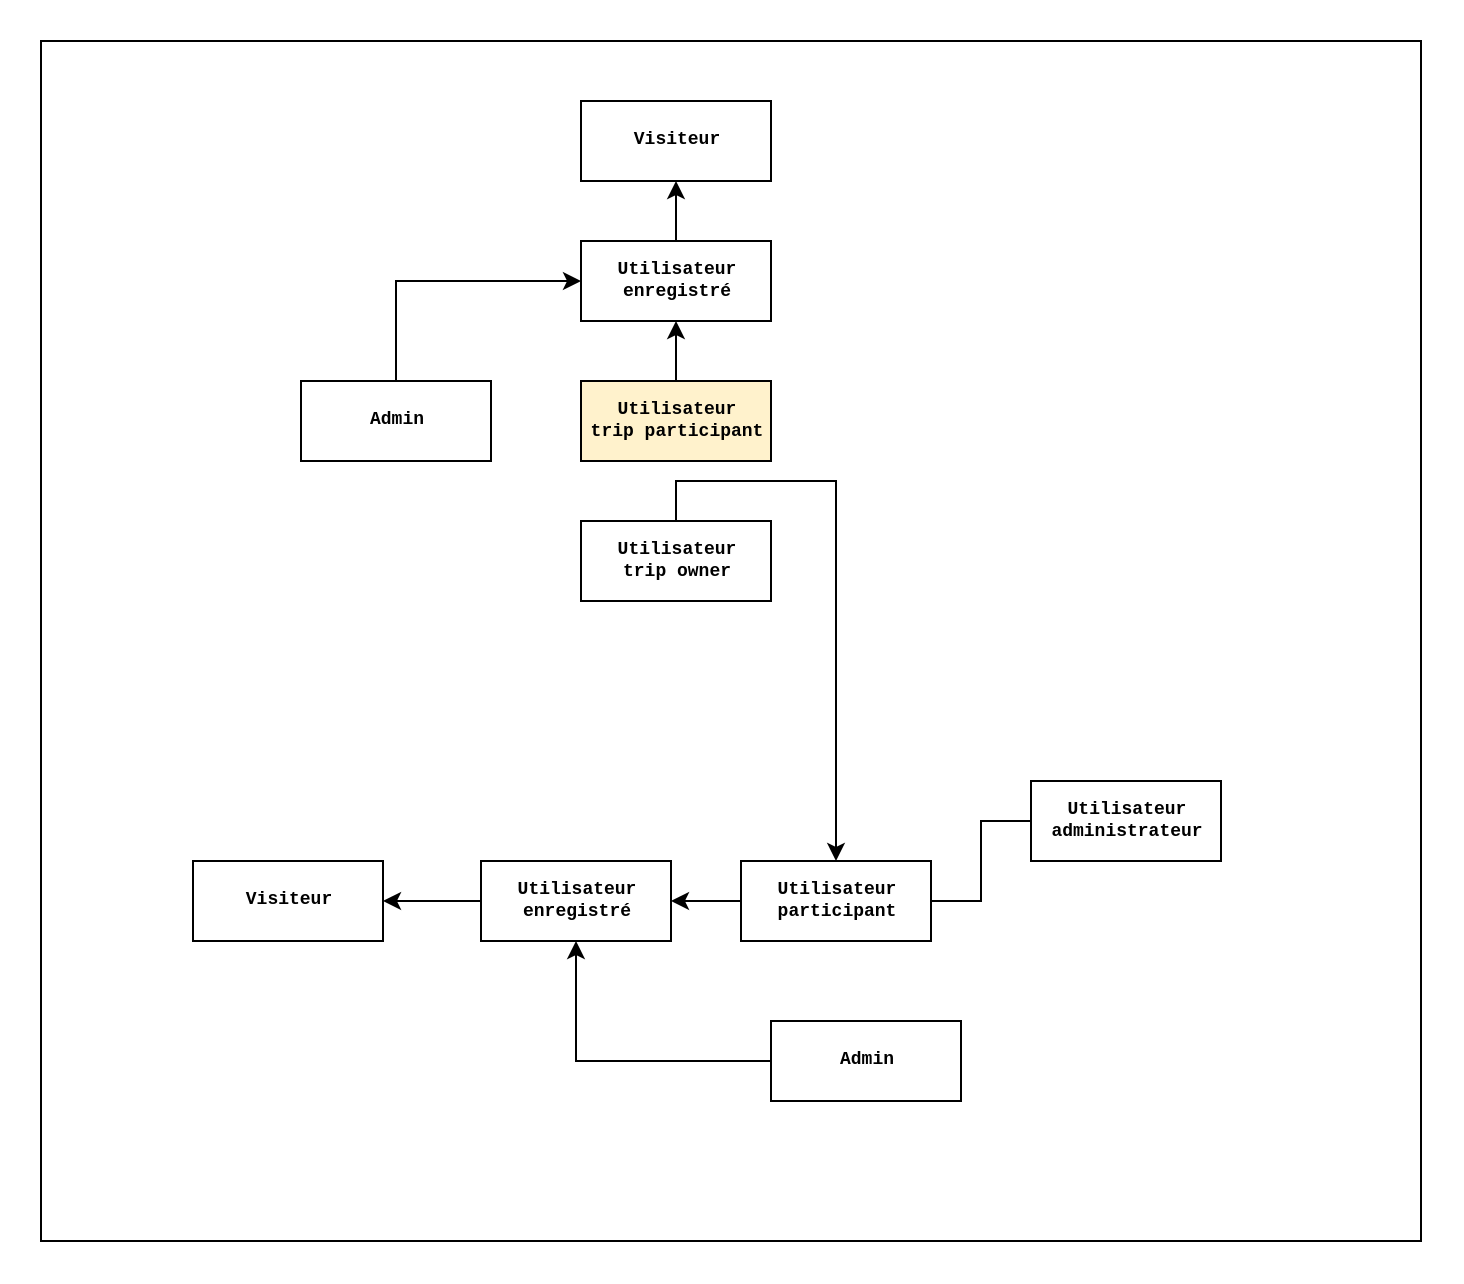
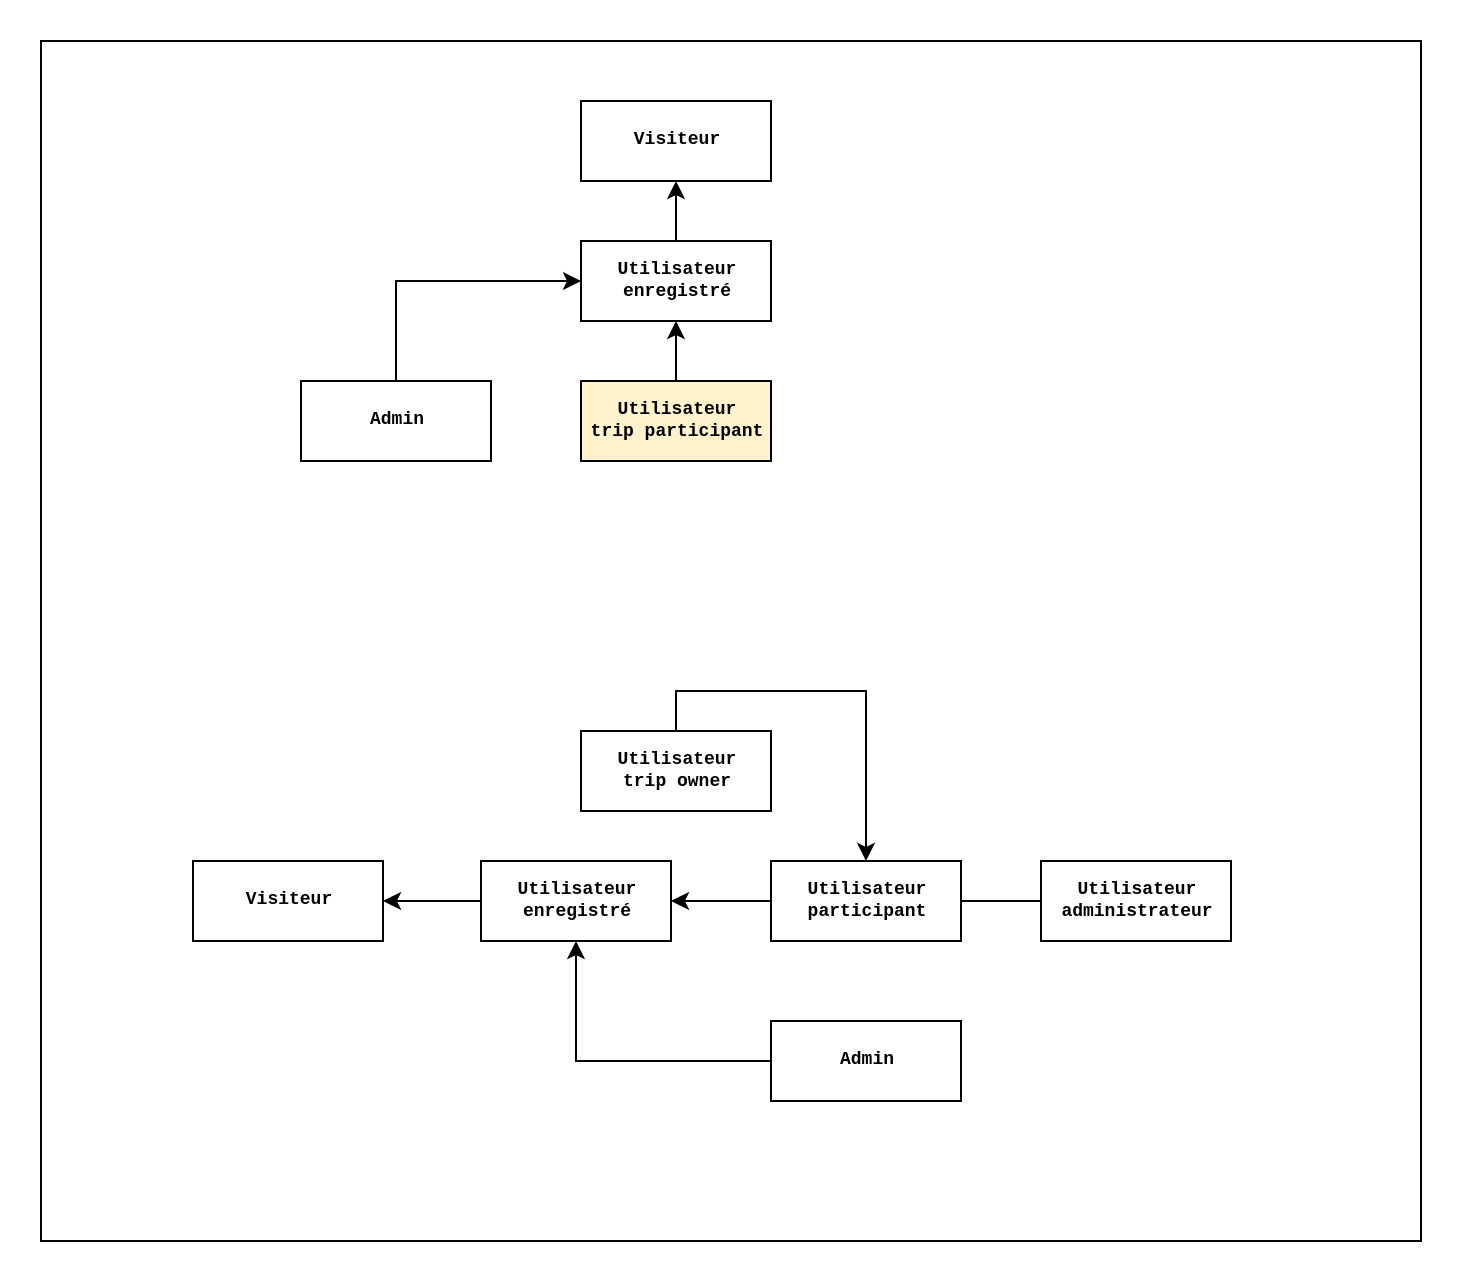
(676, 561) -> (676, 771)
(1126, 821) -> (1136, 901)
(836, 901) -> (866, 901)
